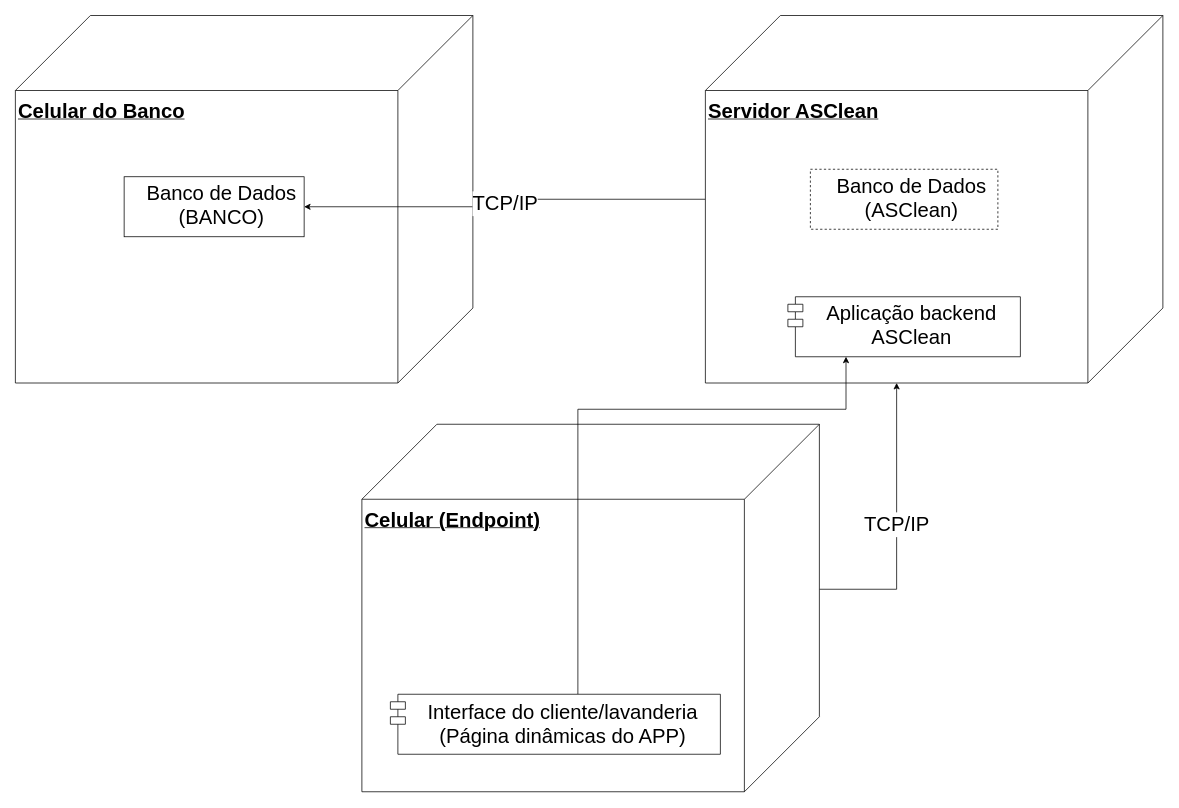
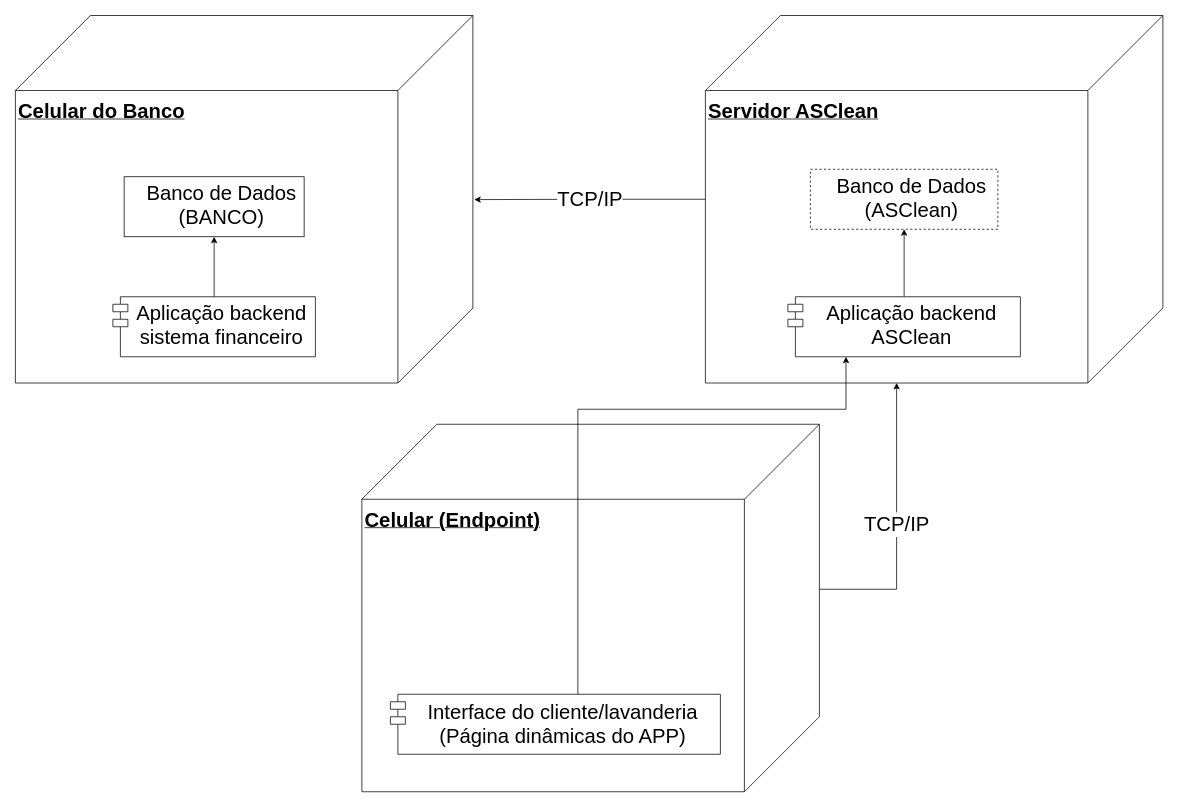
(427, 207) -> (590, 199)
none -> (904, 236)
none -> (214, 296)
none -> (214, 327)
